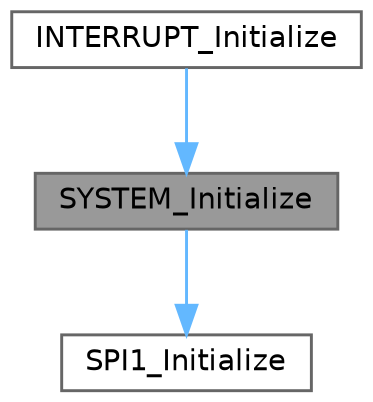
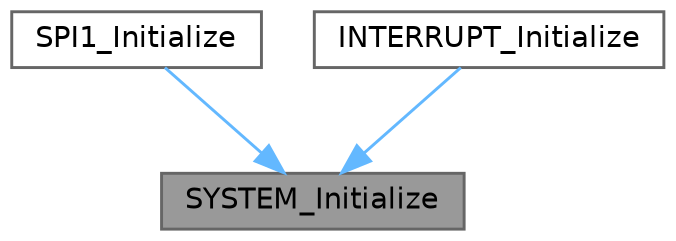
(187, 267) -> (213, 110)
